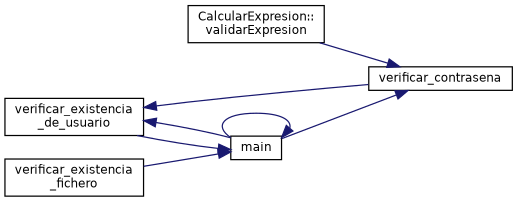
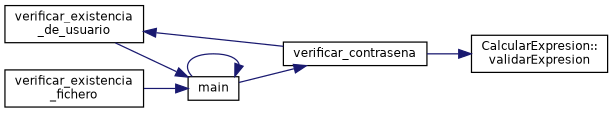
(354, 53) -> (443, 54)
(194, 129) -> none
